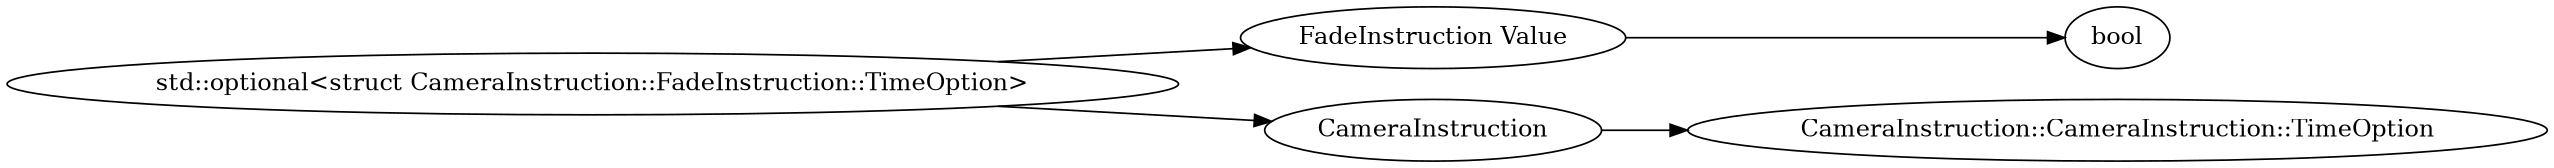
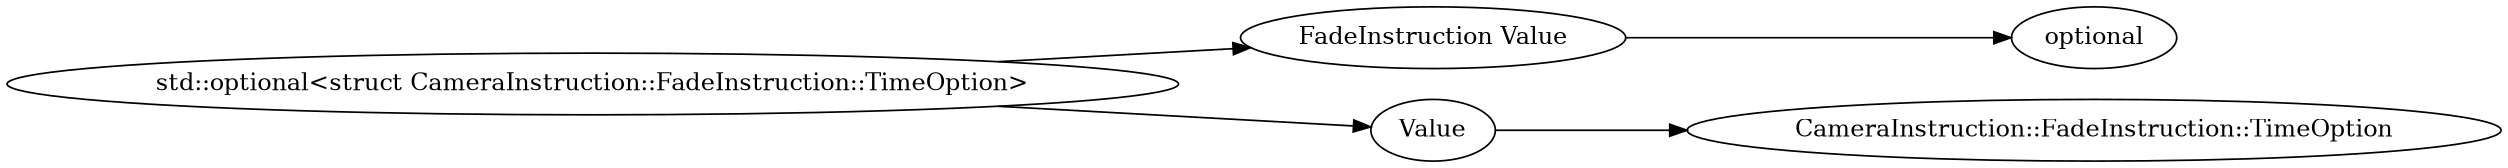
(2118, 38) -> (2094, 38)
(1433, 130) -> (1433, 130)
(2118, 130) -> (2094, 130)
